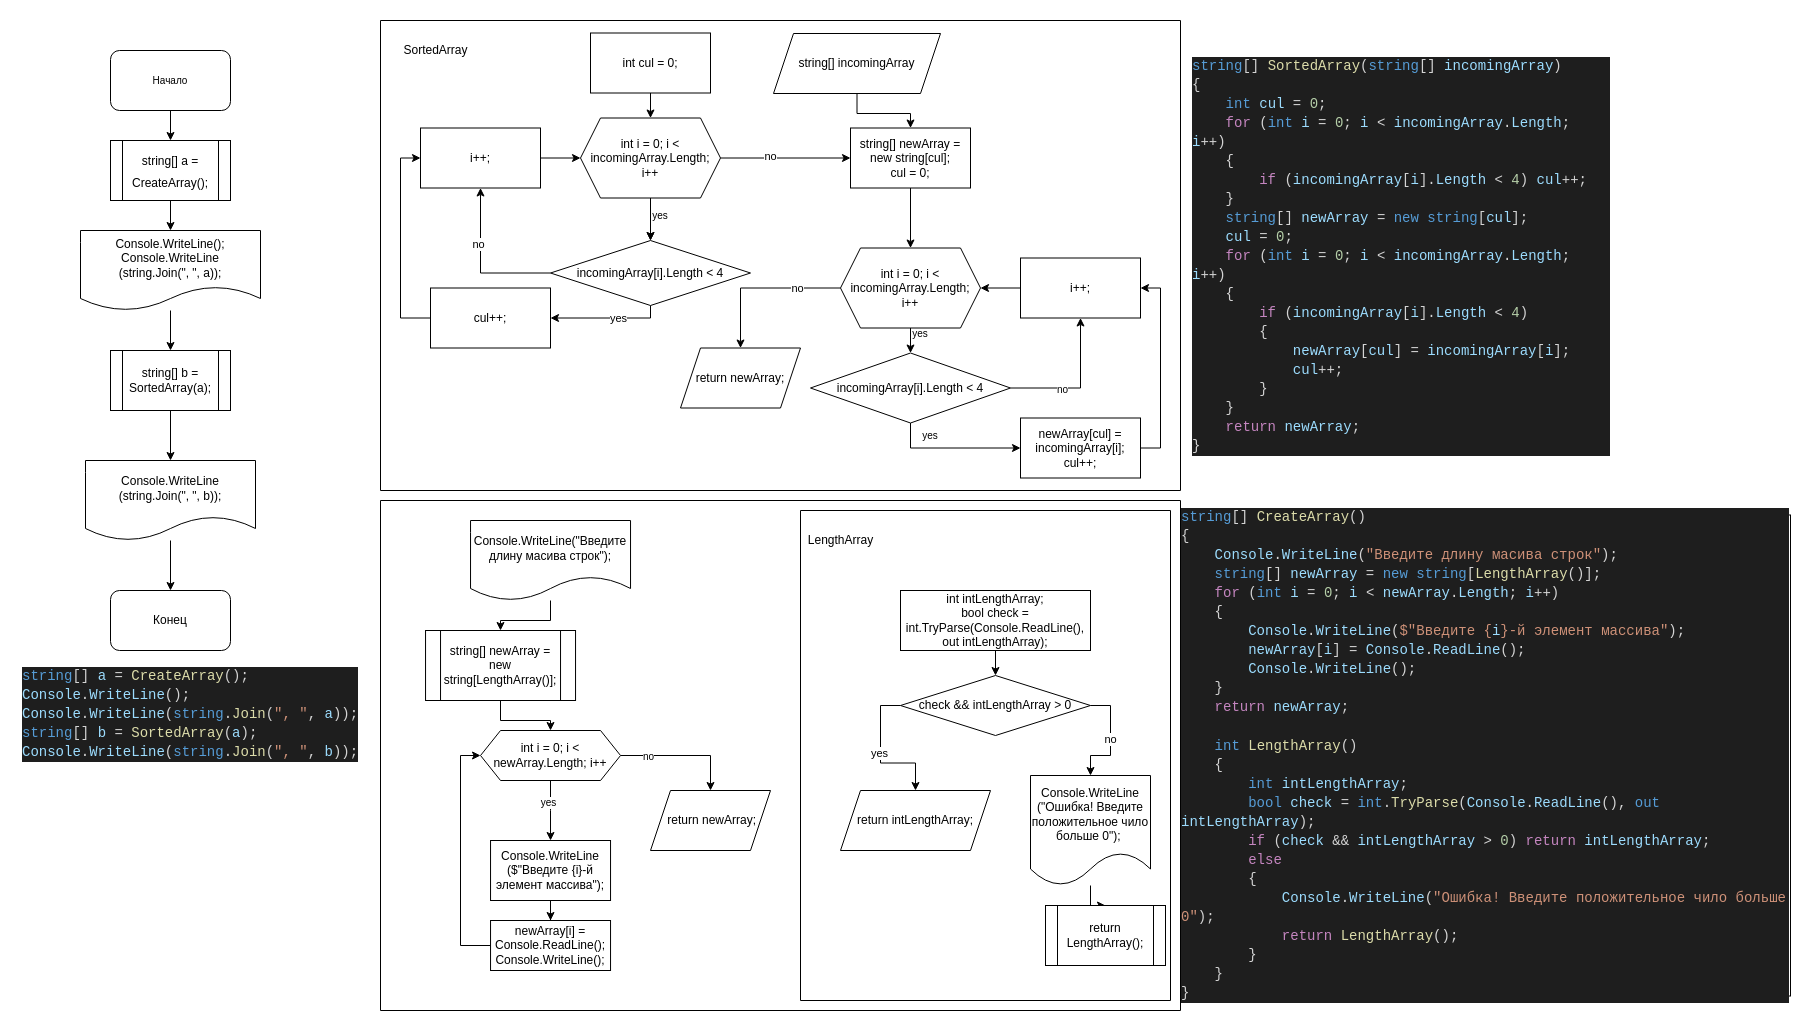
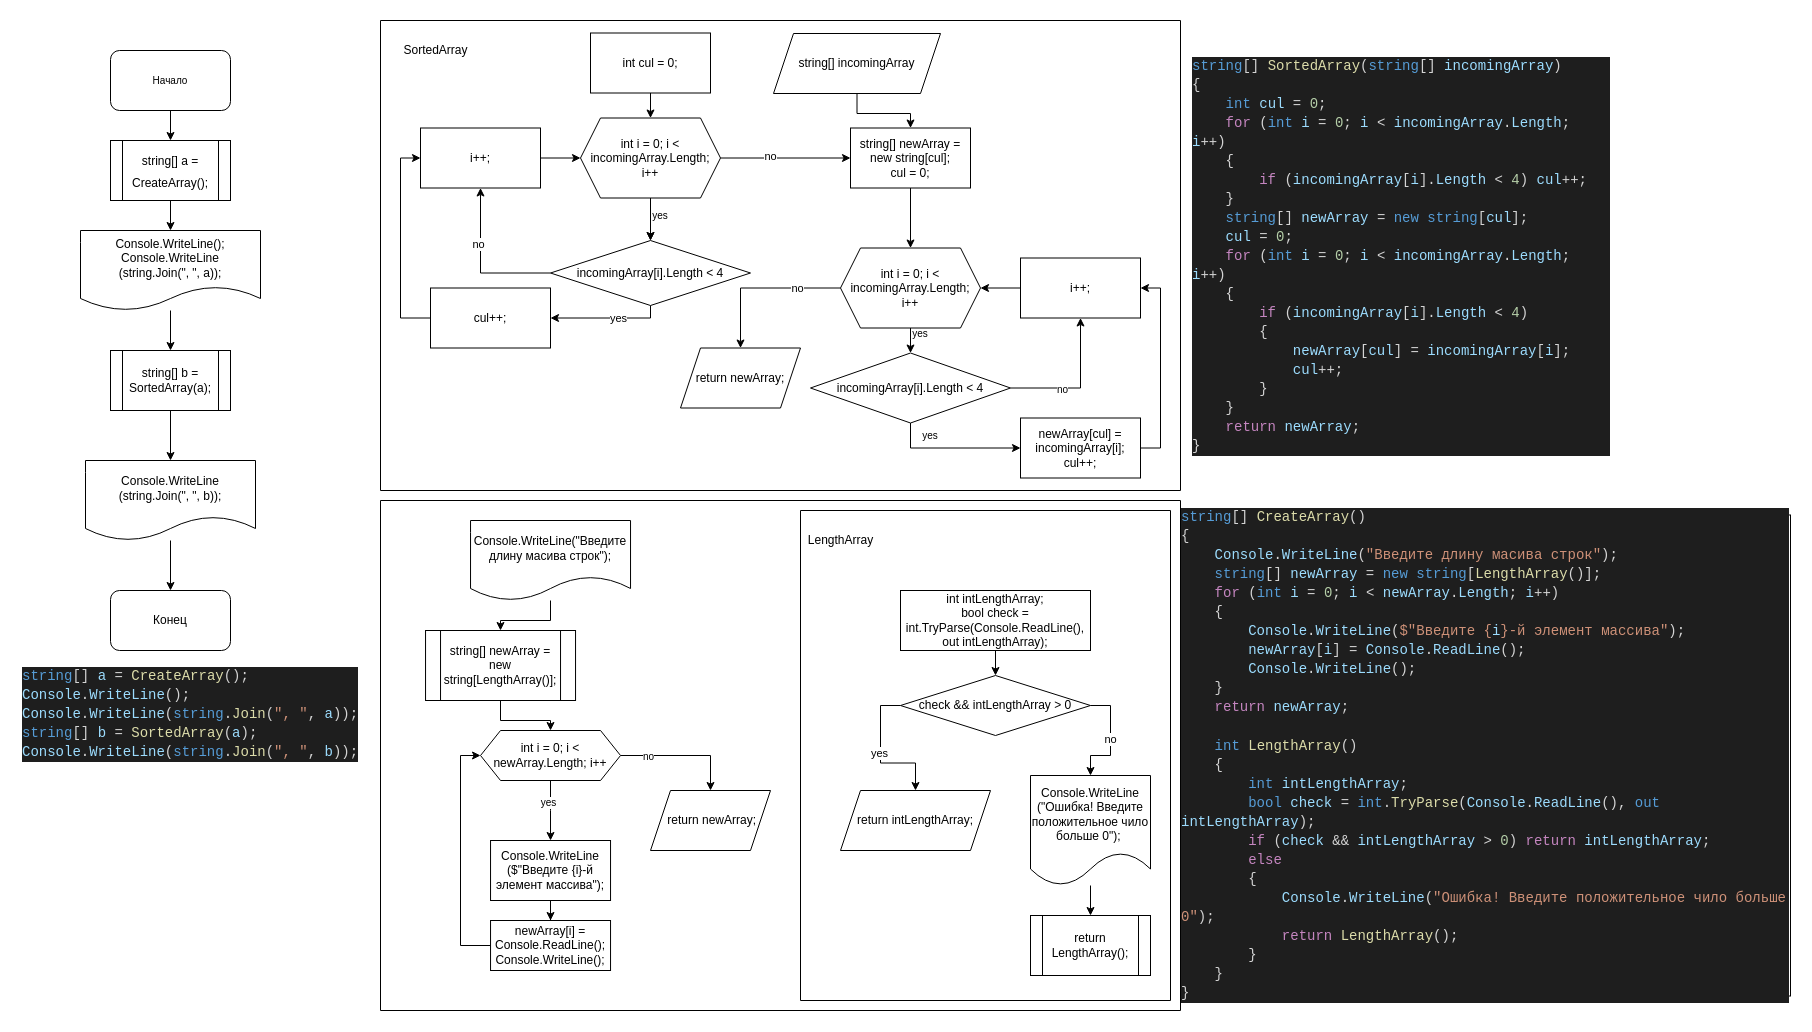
(1106, 936) -> (1091, 946)
